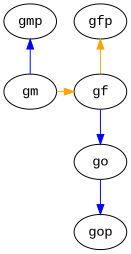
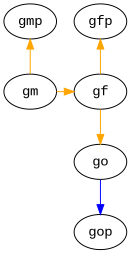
(30, 62) -> (30, 62)
(100, 122) -> (100, 122)
